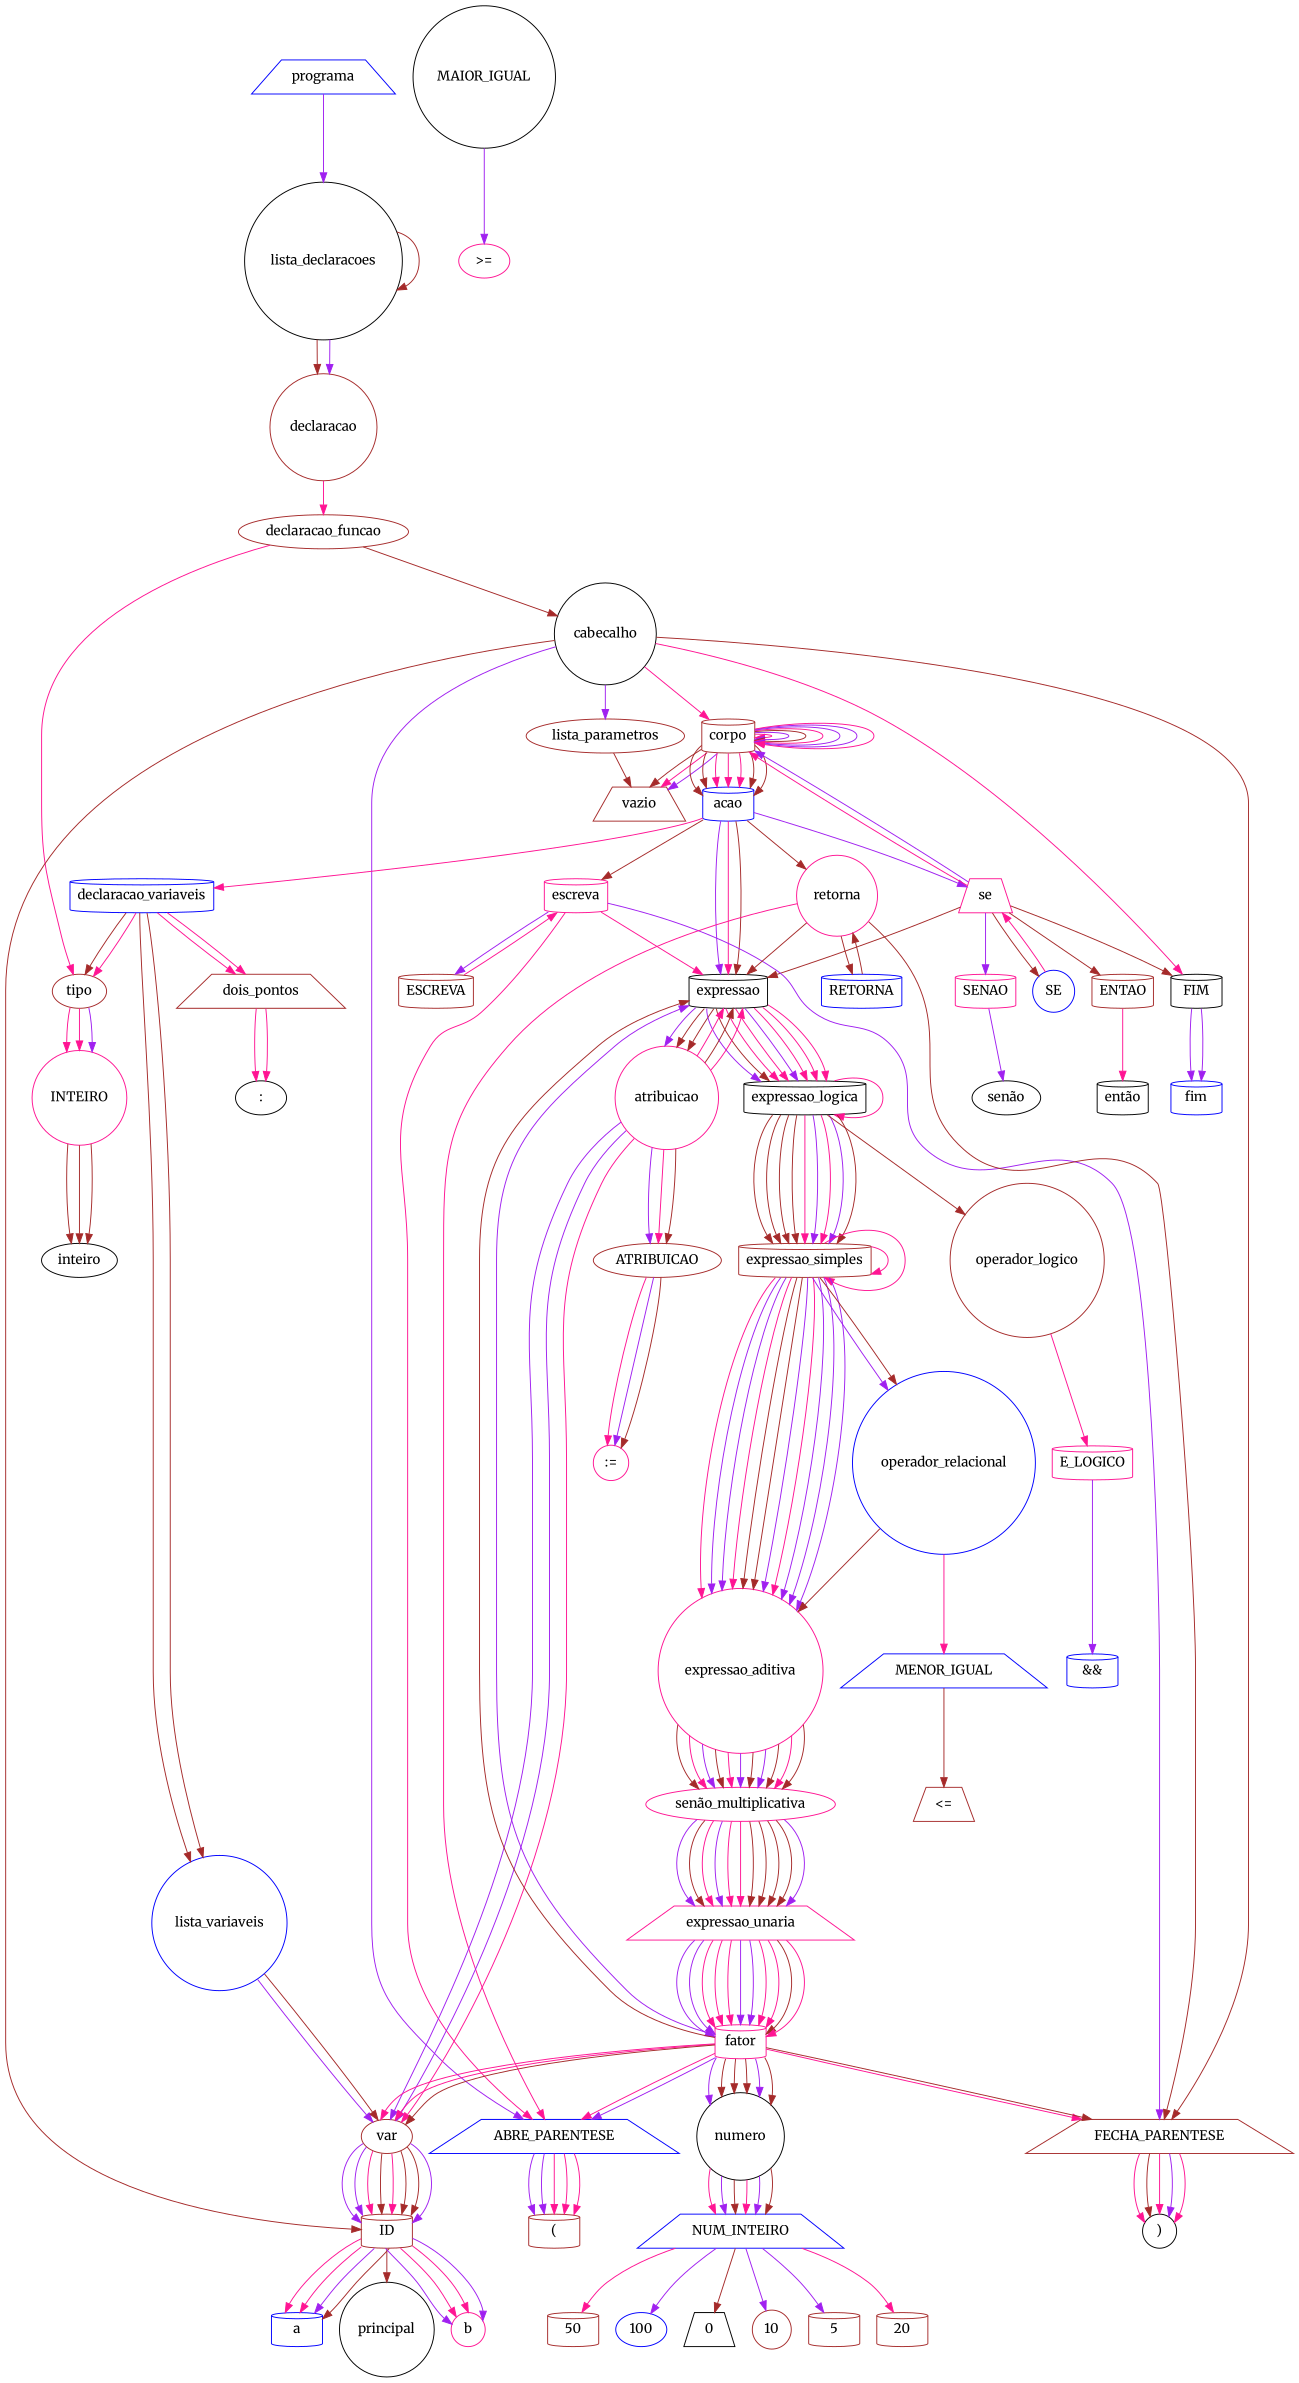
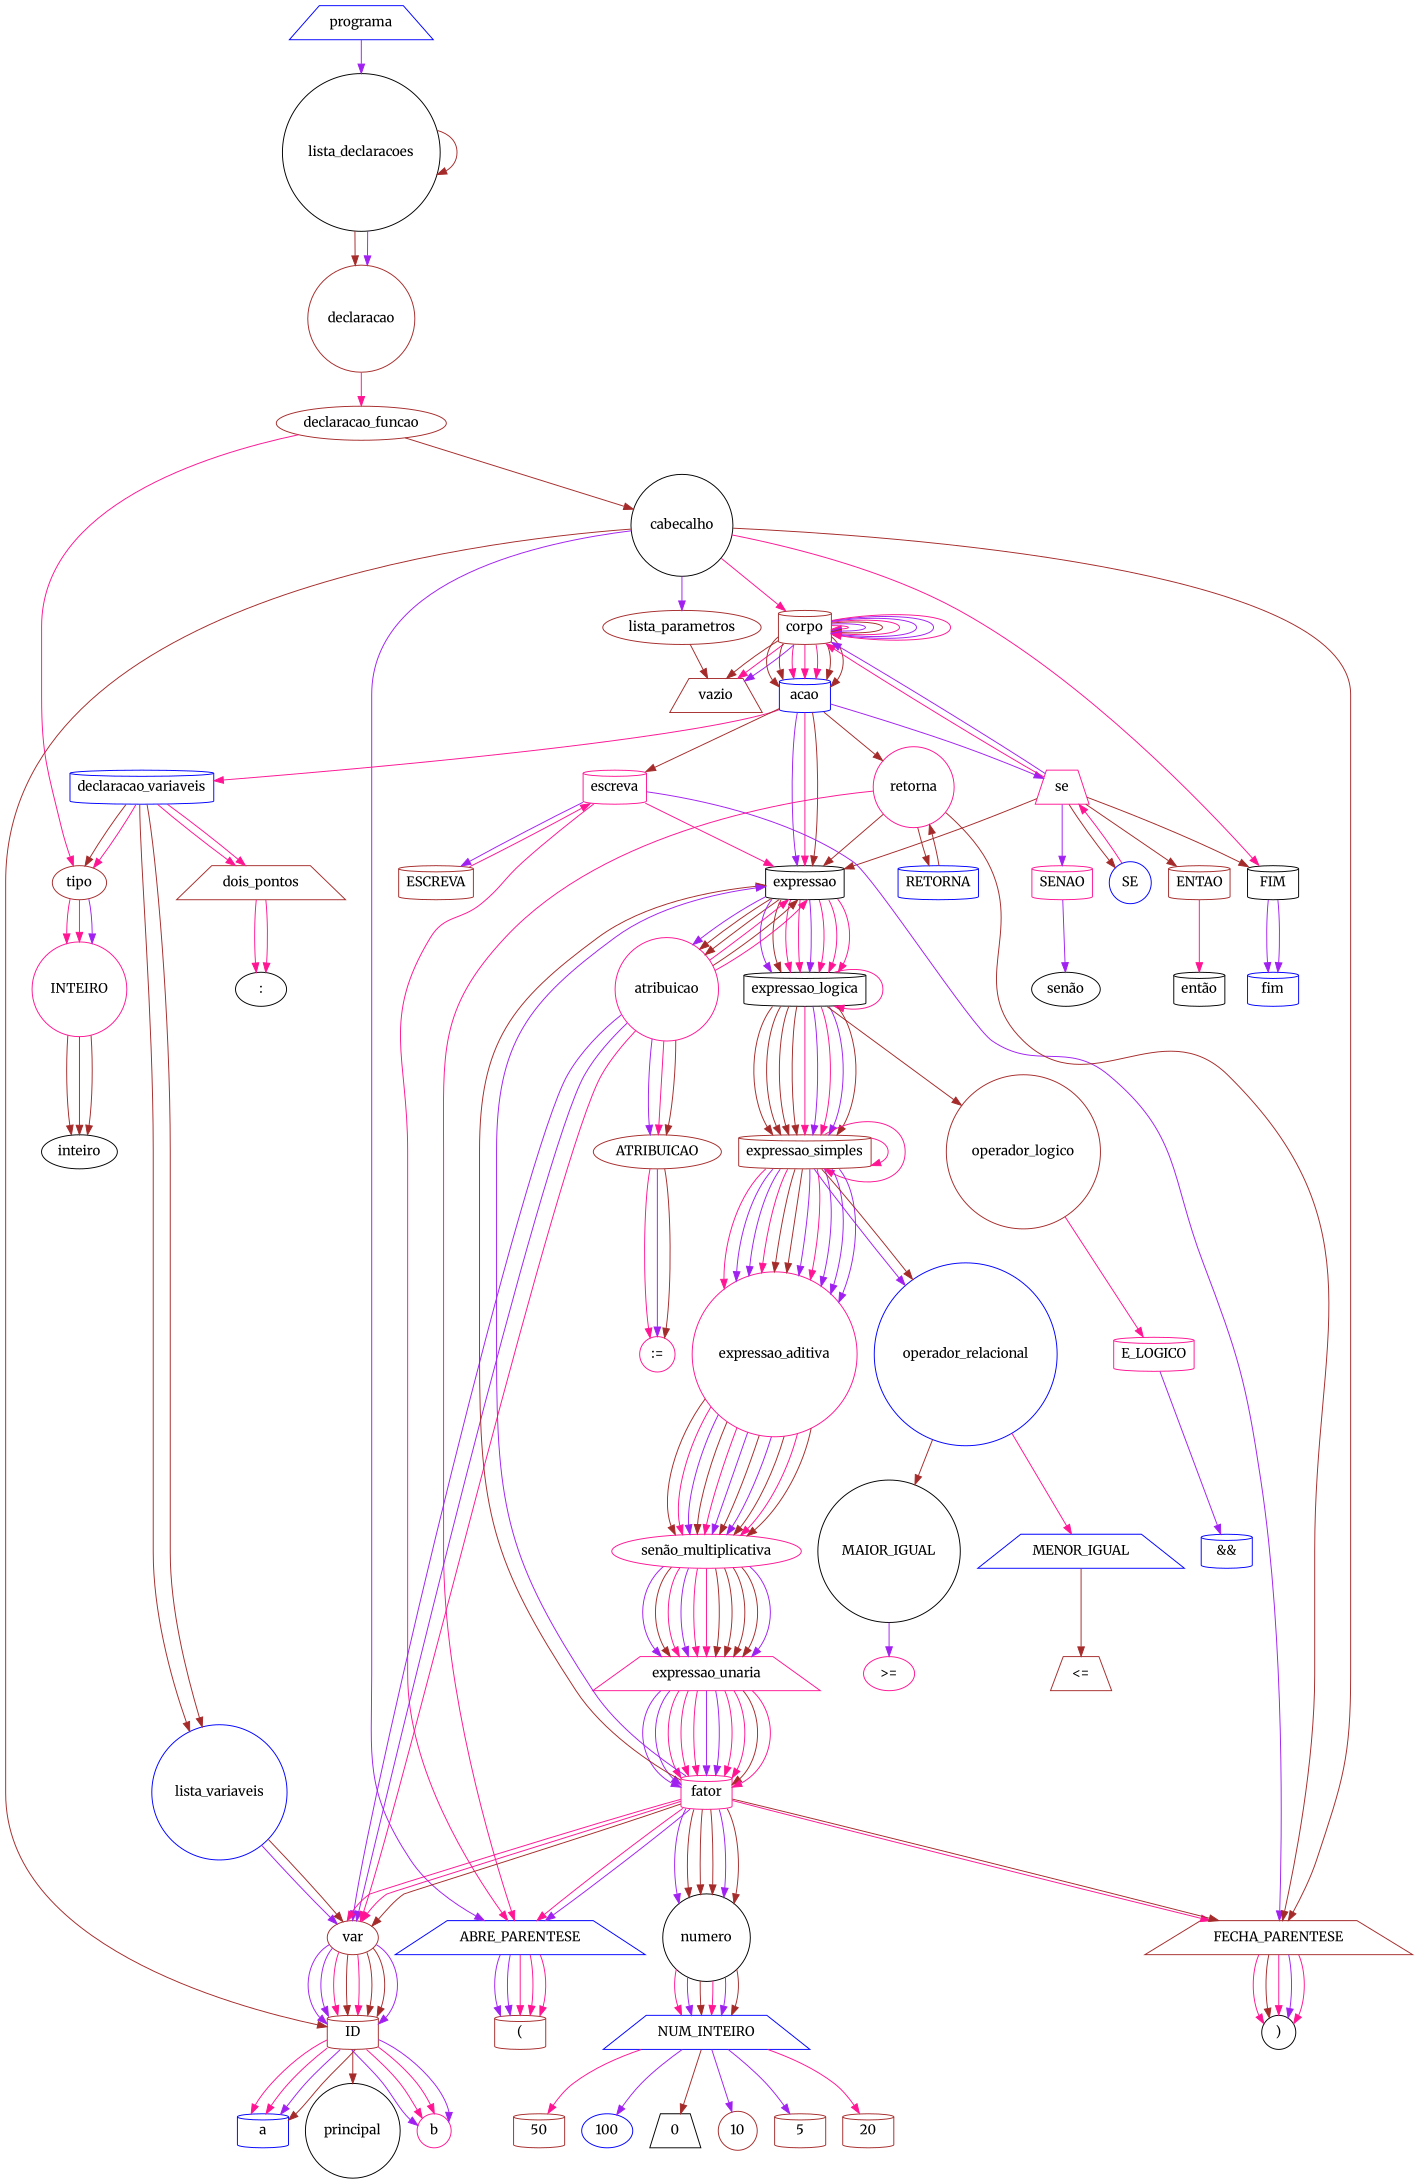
(842, 1567) -> (925, 1458)
